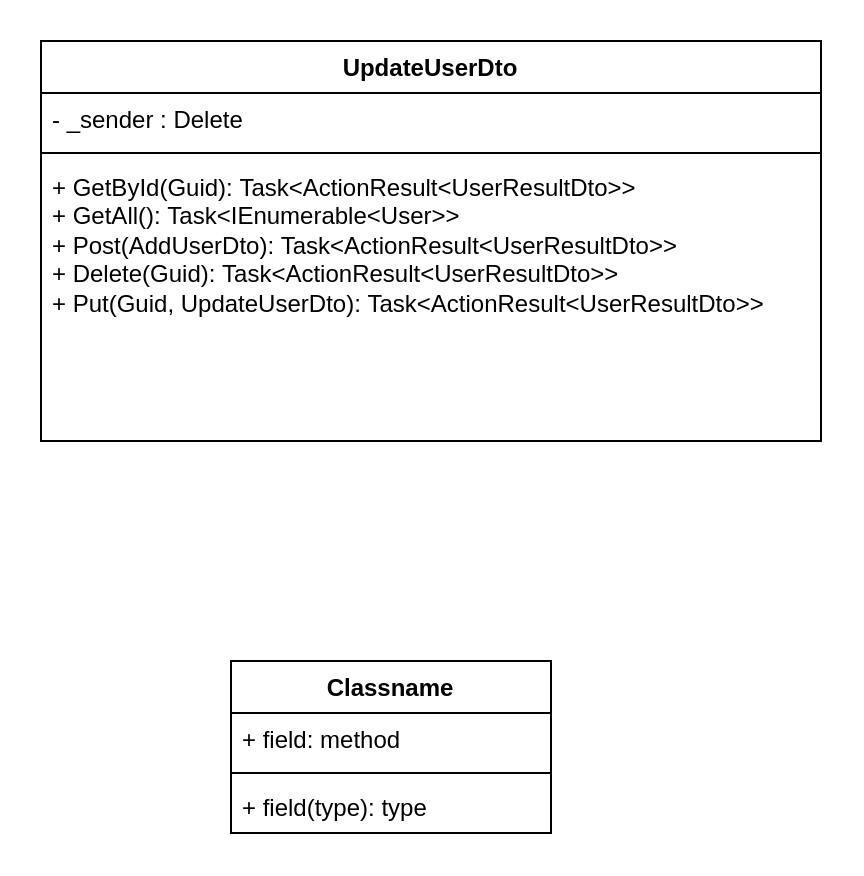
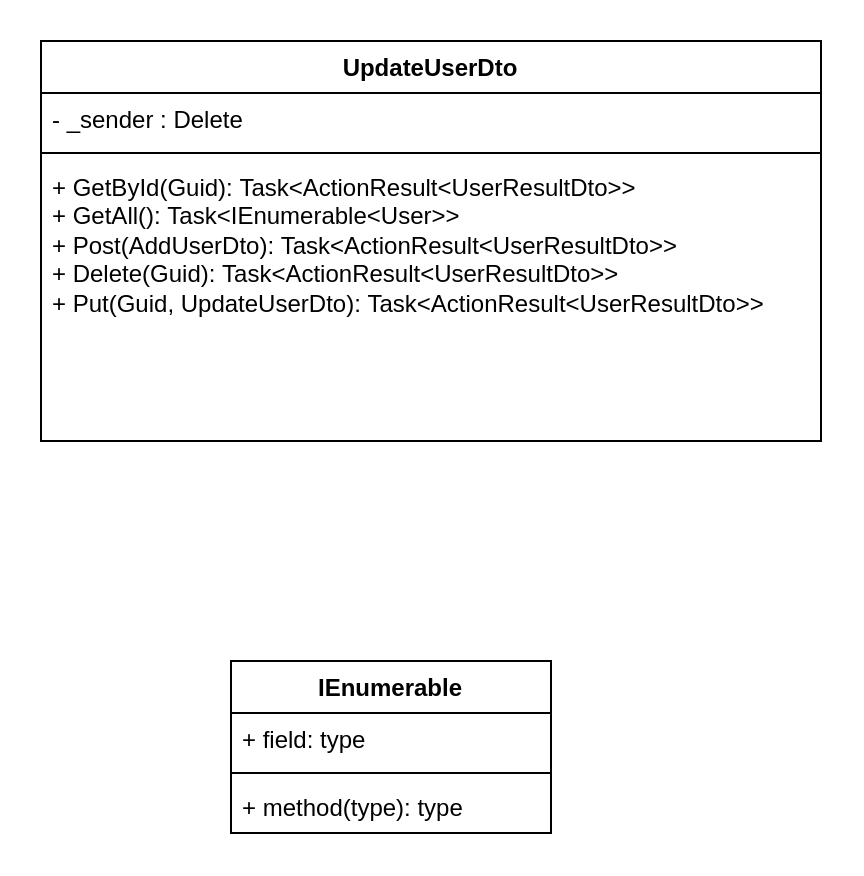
(391, 689) -> (391, 689)
(328, 741) -> (315, 741)
(355, 809) -> (368, 809)
